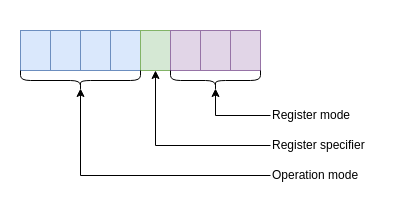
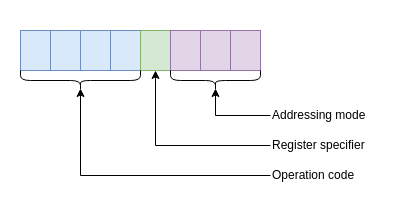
(313, 116) -> (320, 116)
(316, 176) -> (316, 176)
